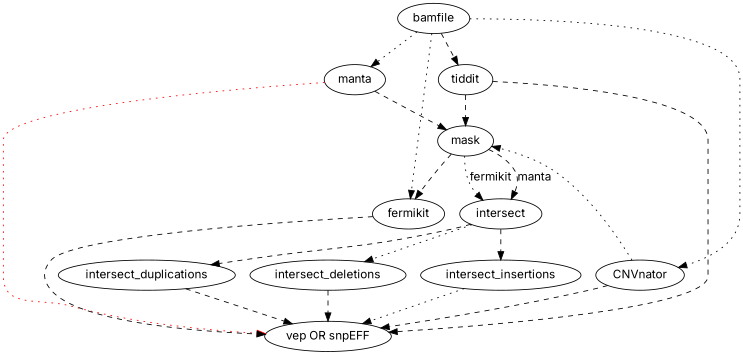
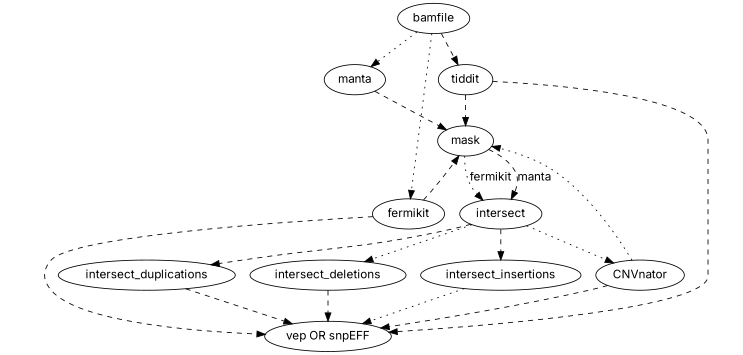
(717, 51) -> (566, 243)
(435, 173) -> (439, 182)
(3, 178) -> none
